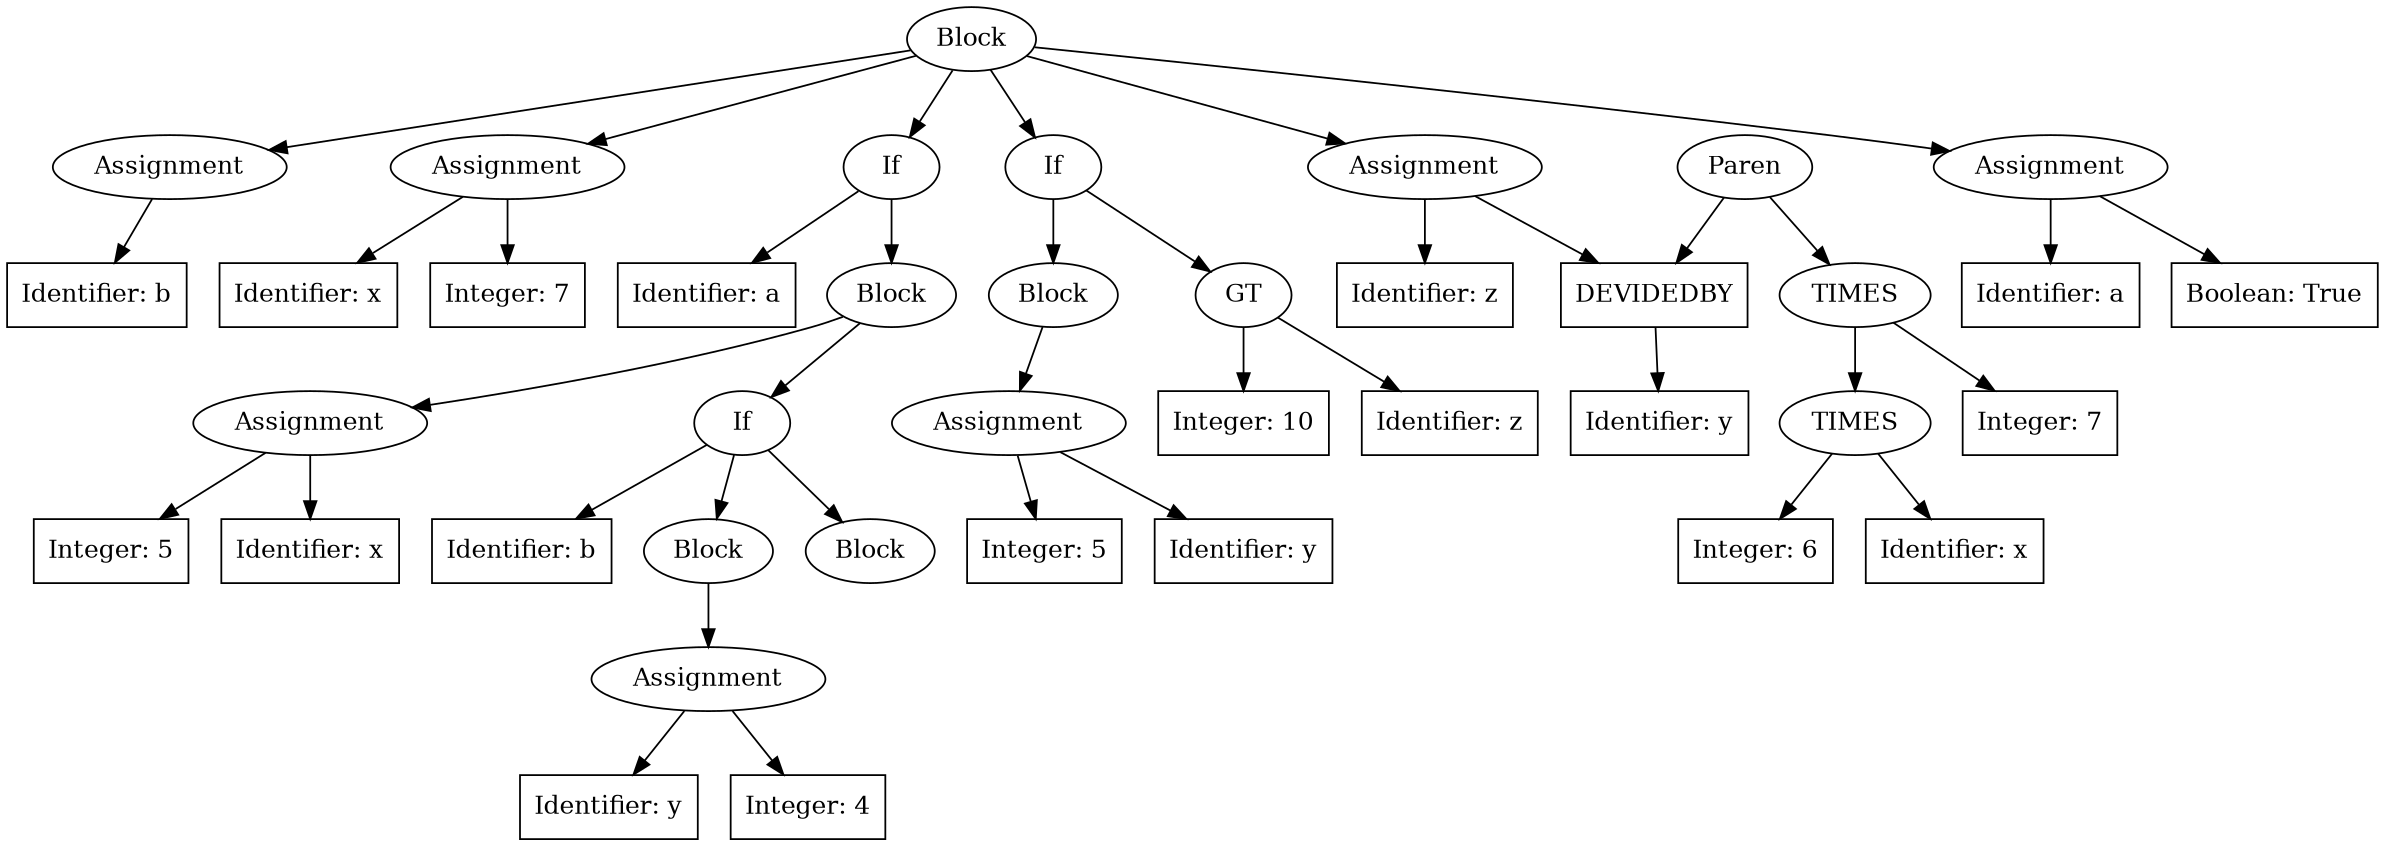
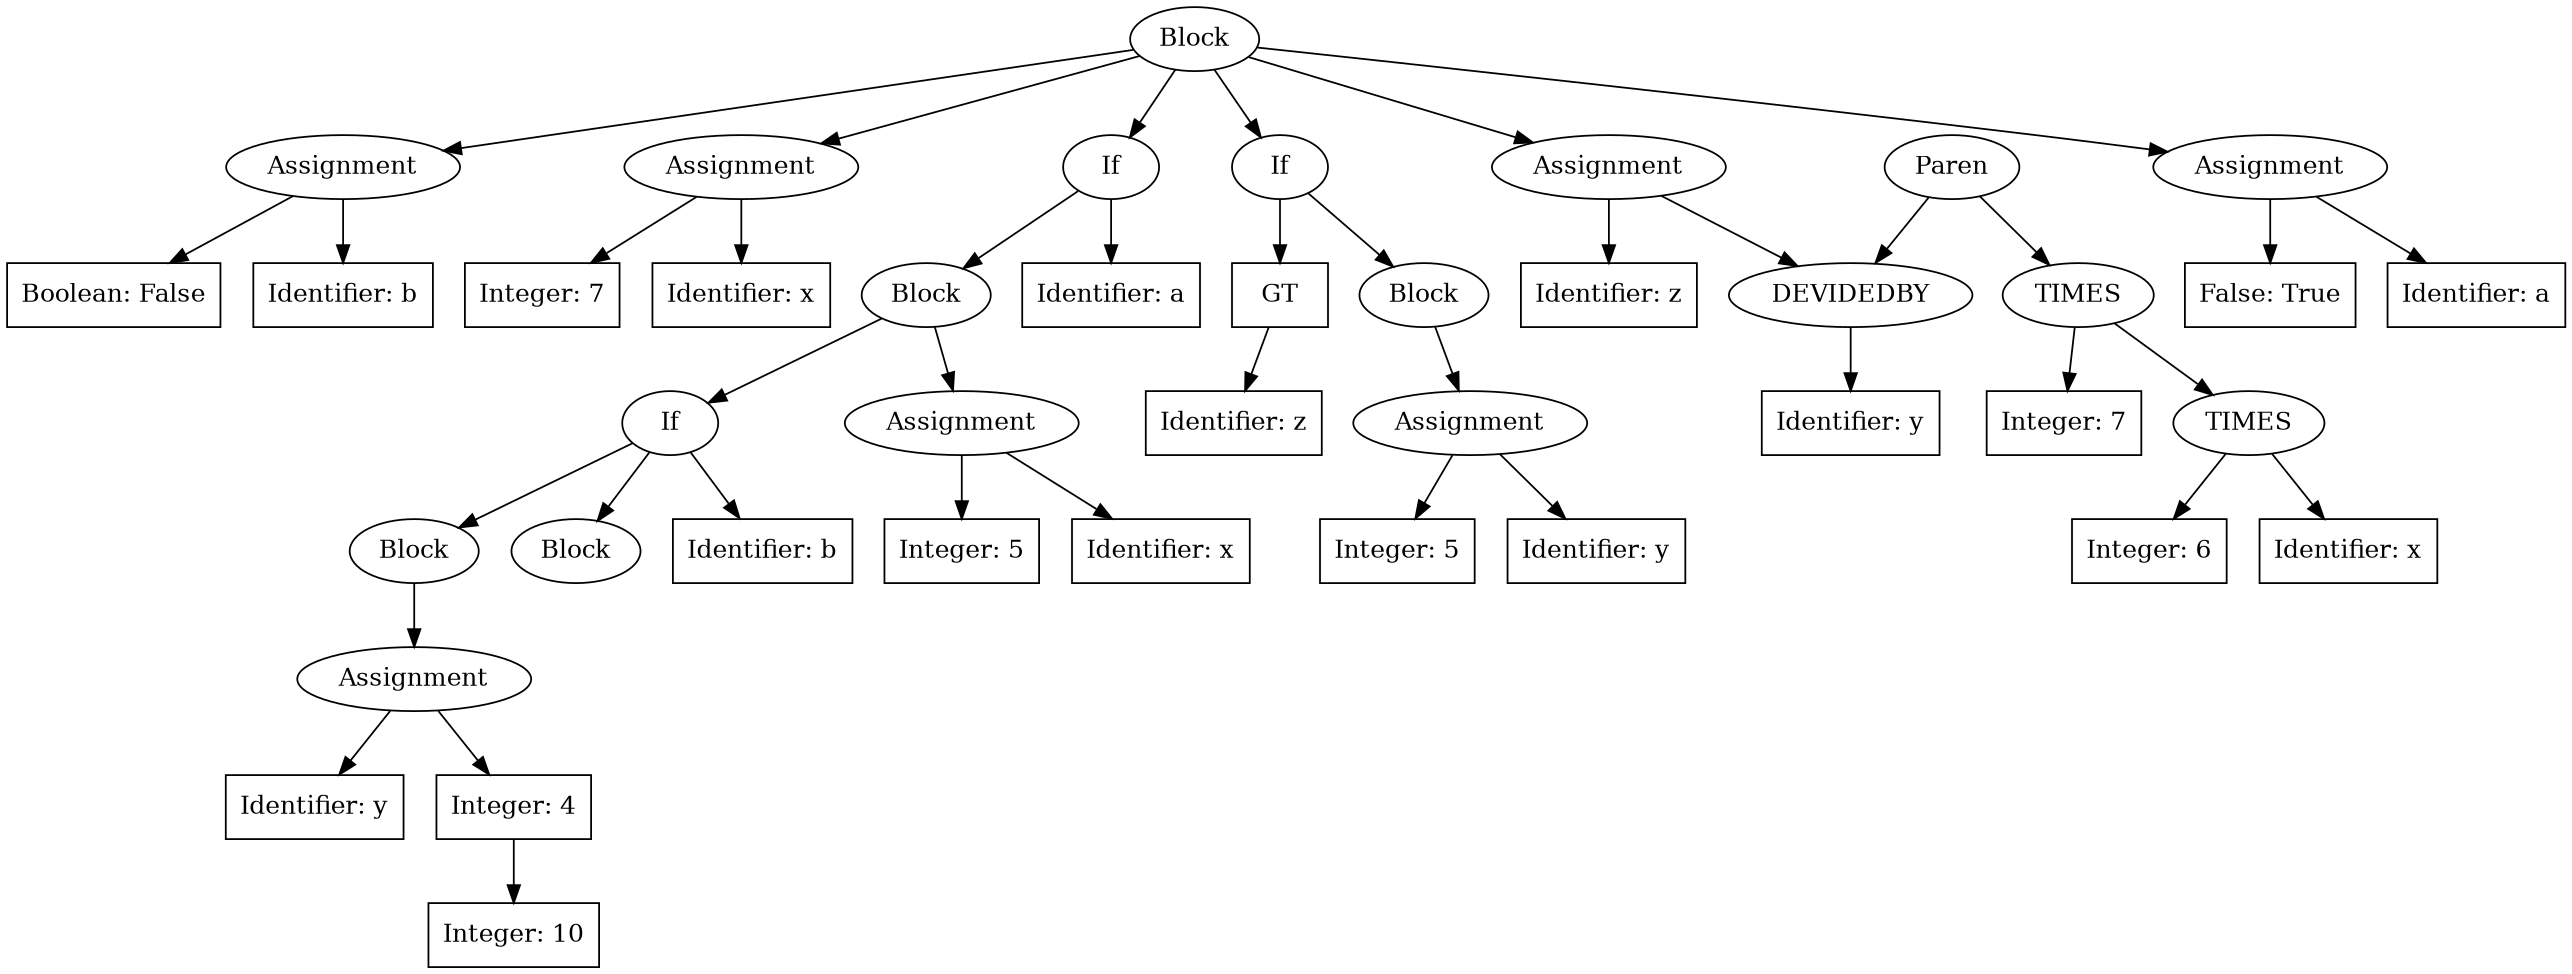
none -> (114, 295)
(1244, 295) -> (1280, 295)
(1654, 295) -> (1851, 295)
(2275, 295) -> (2270, 295)
(1244, 350) -> (514, 862)
